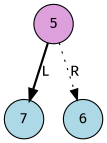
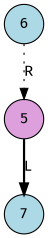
(67, 66) -> (24, 66)
